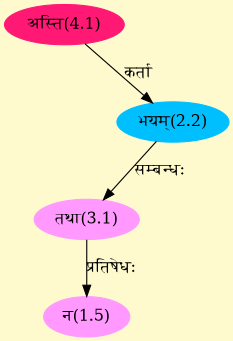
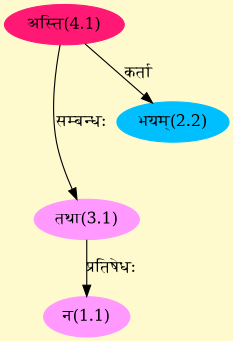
(134, 166) -> (54, 118)
(87, 317) -> (87, 317)
